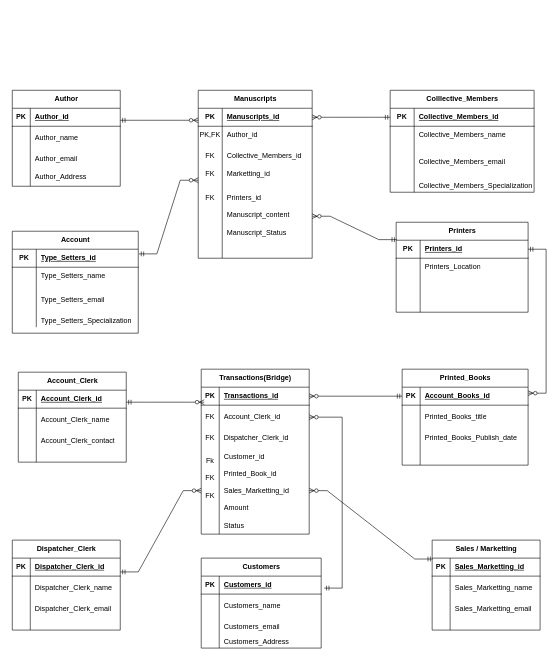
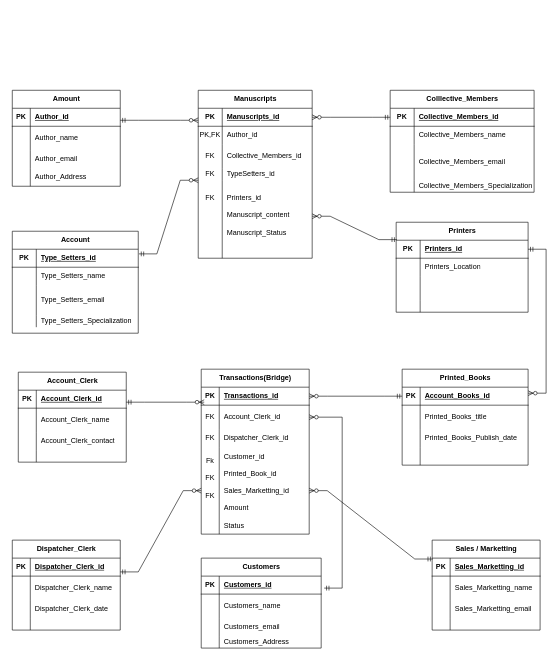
(67, 99) -> (67, 99)
(251, 174) -> (254, 174)
(76, 609) -> (76, 609)
